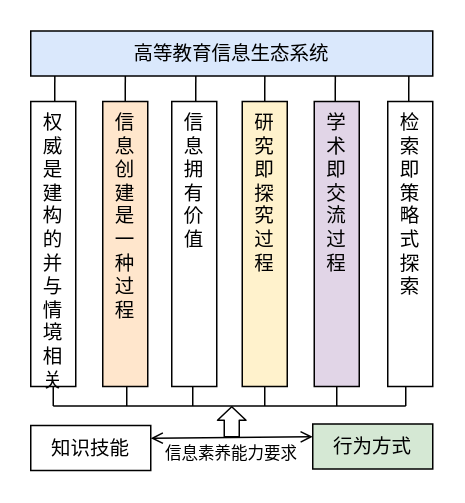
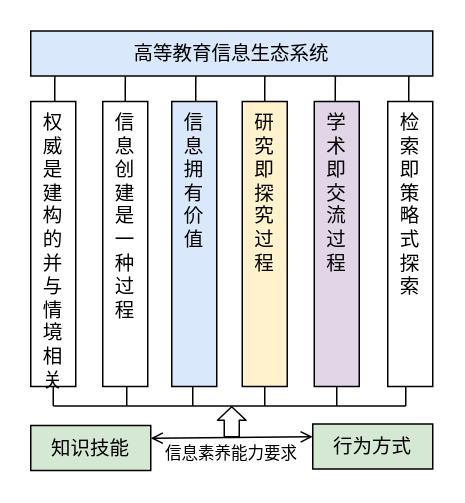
(125, 244) -> (125, 244)
(194, 244) -> (194, 244)
(91, 448) -> (91, 448)
